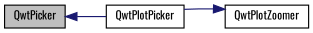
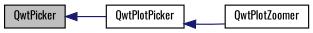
(199, 9) -> (210, 24)
